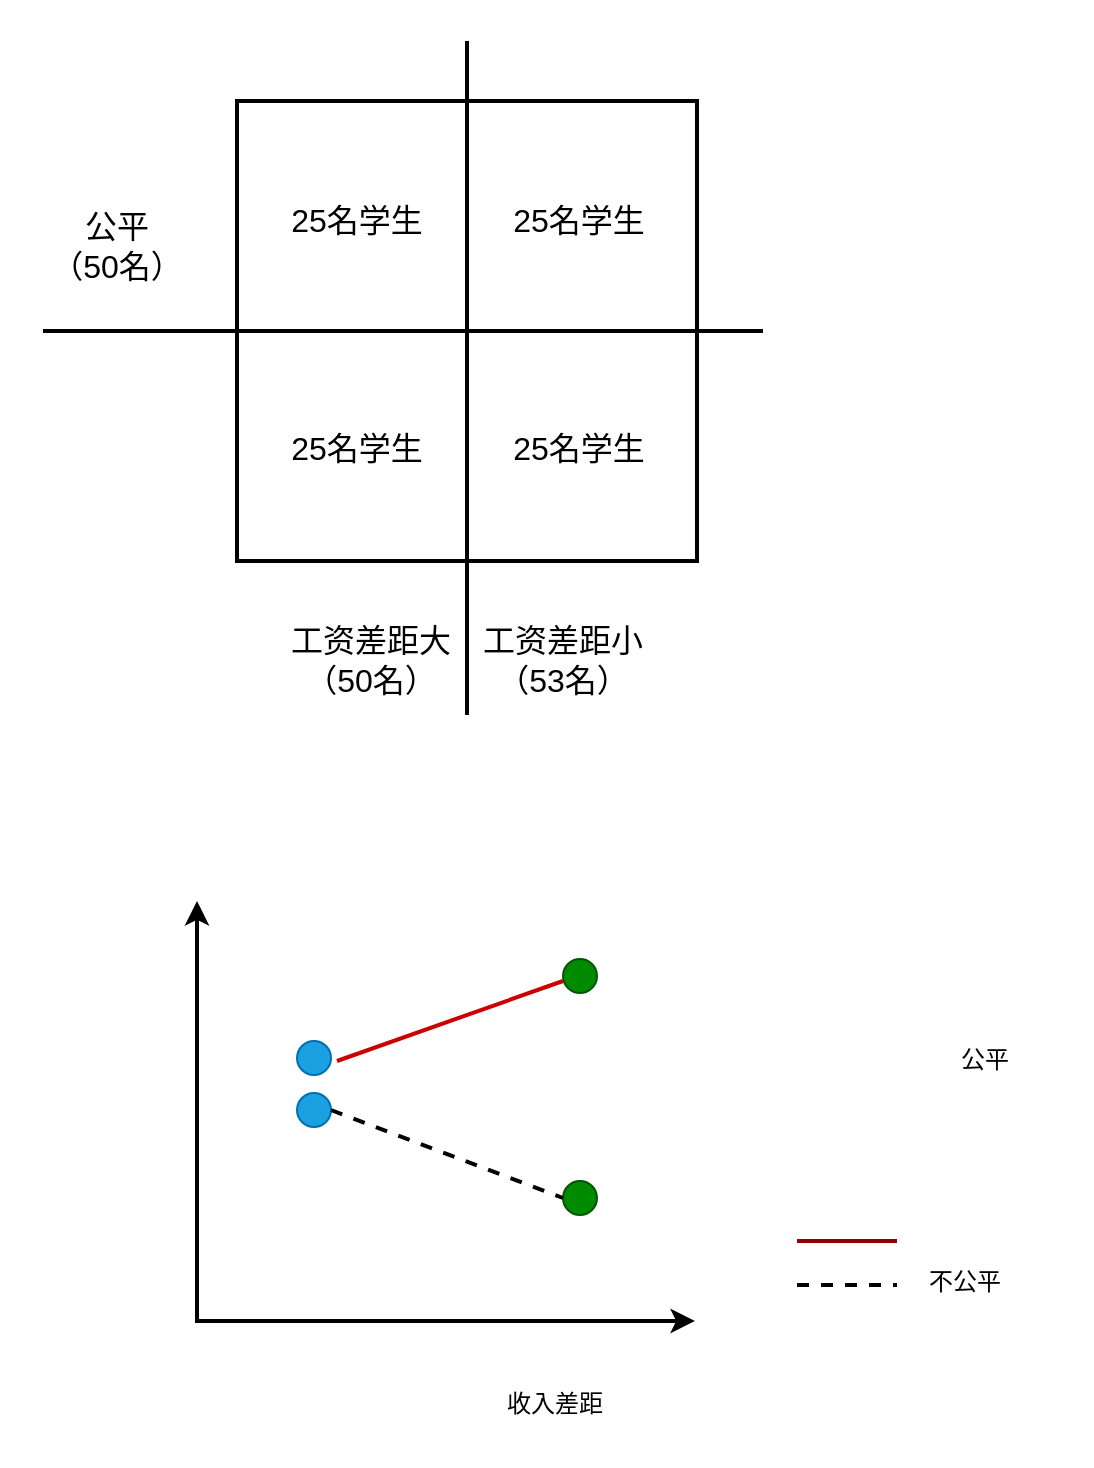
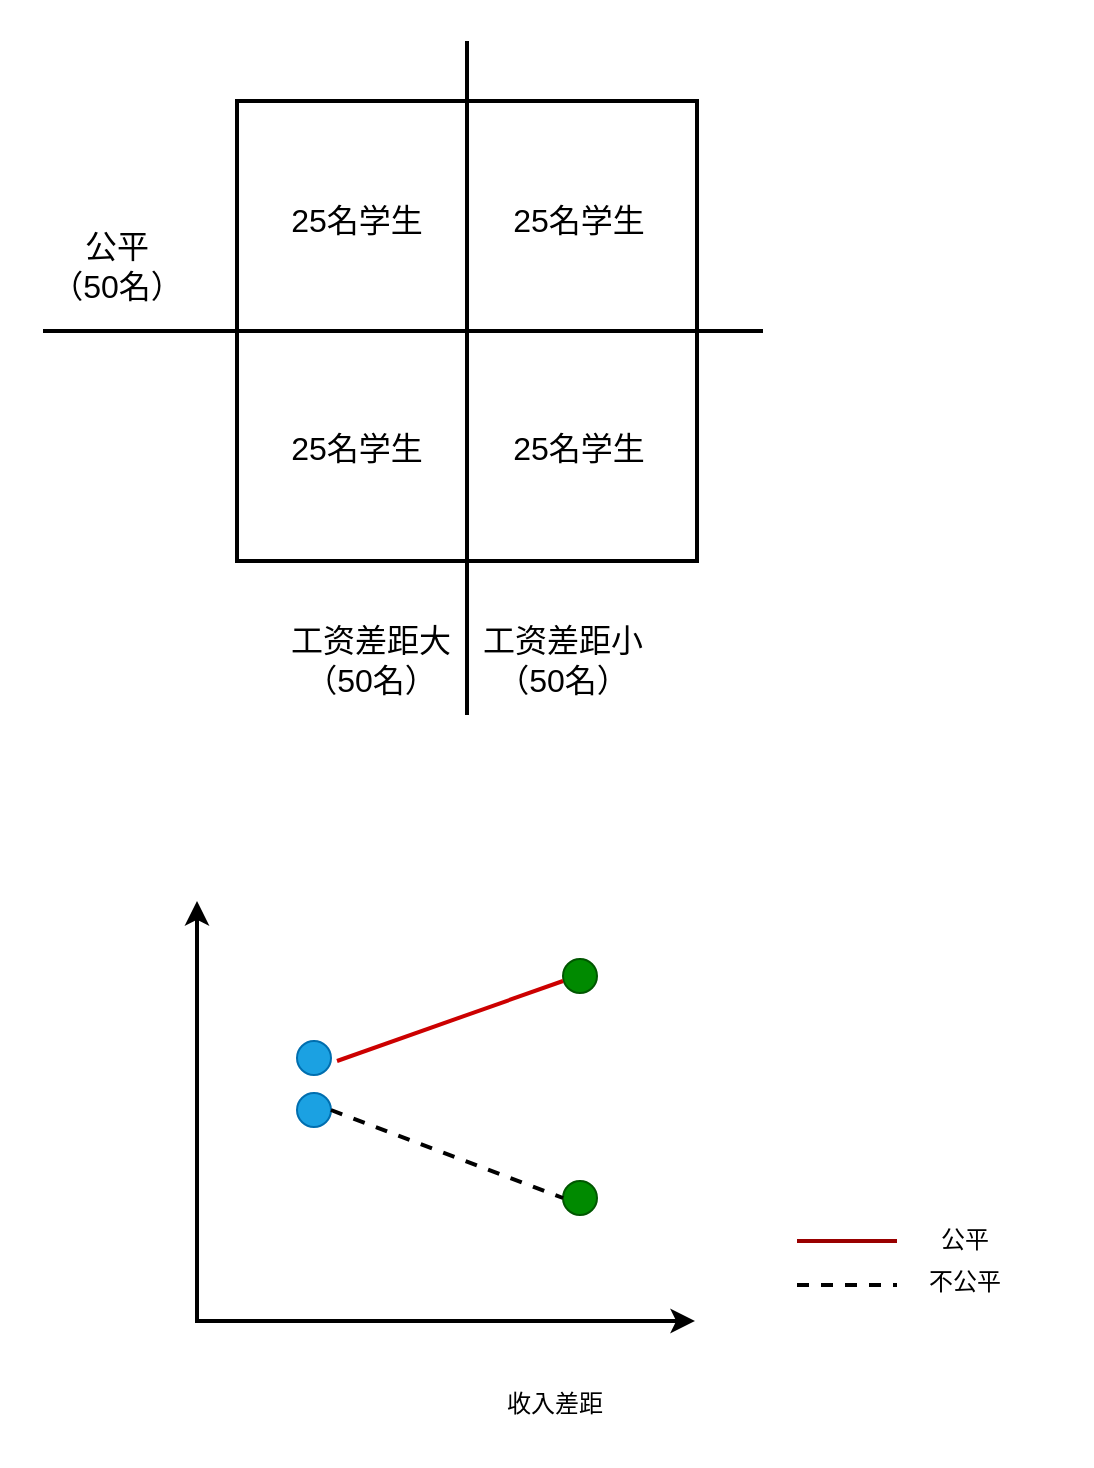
(117, 247) -> (117, 267)
(564, 661) -> (564, 661)
(985, 1061) -> (965, 1241)
